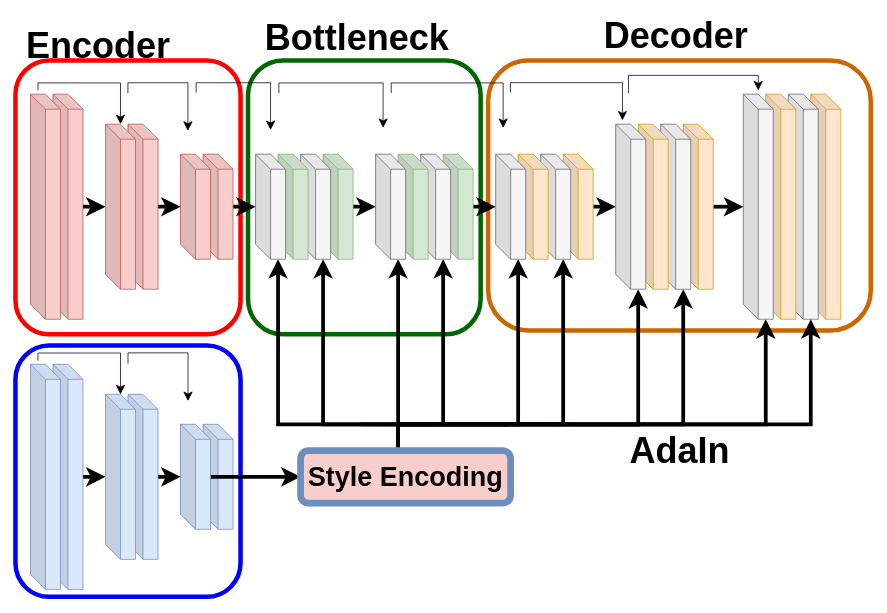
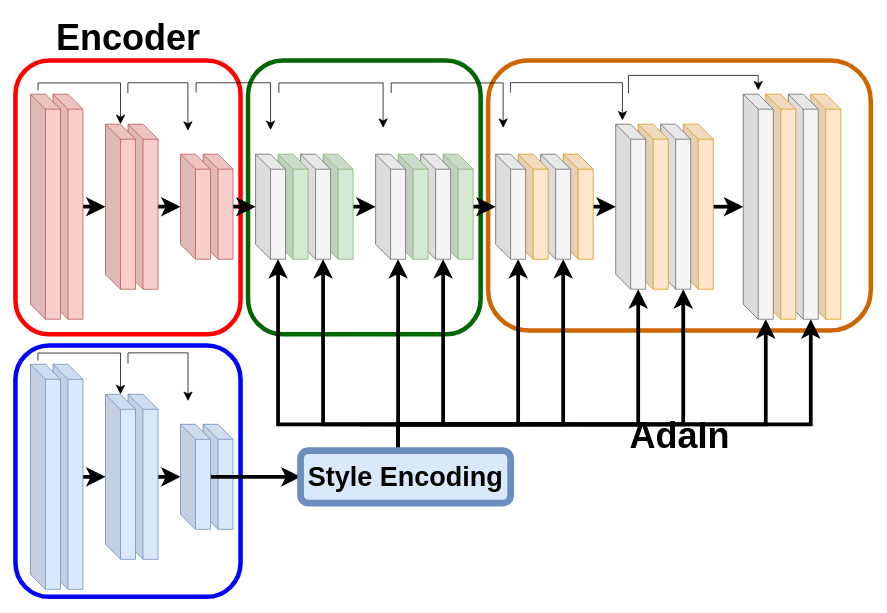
(675, 30) -> none
(357, 38) -> none
(98, 45) -> (128, 38)
(679, 450) -> (679, 435)
(405, 477) -> (405, 477)
